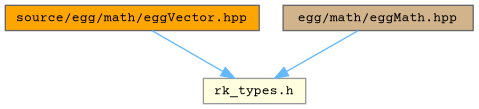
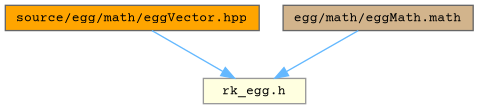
(378, 18) -> (378, 18)
(255, 91) -> (255, 91)
